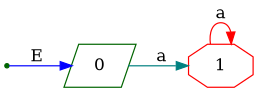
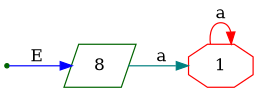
(100, 66) -> (100, 66)
